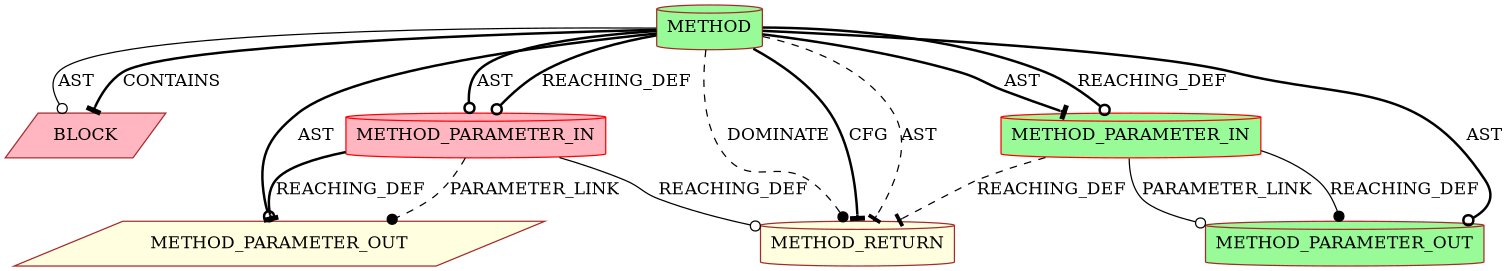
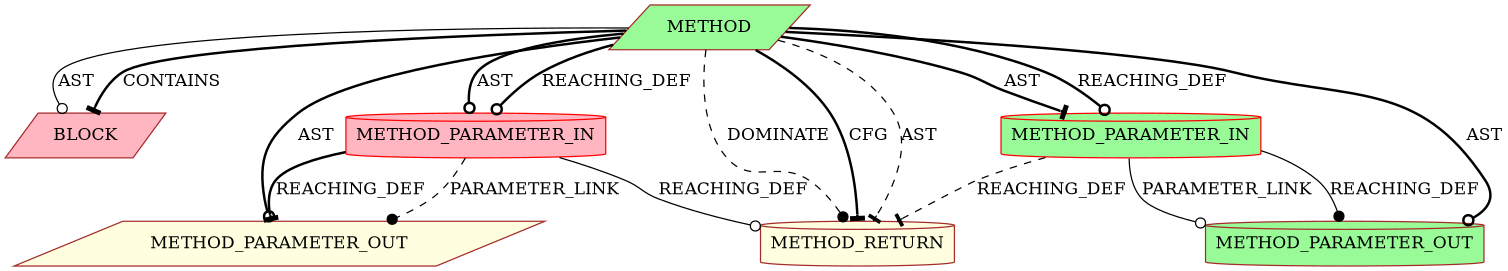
(710, 27) -> (710, 27)
